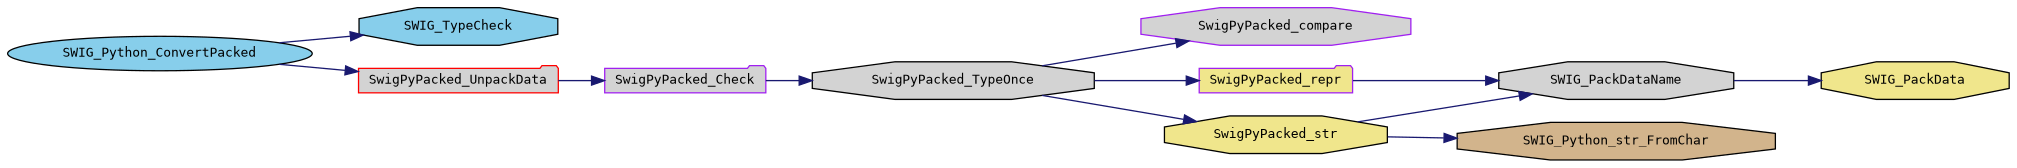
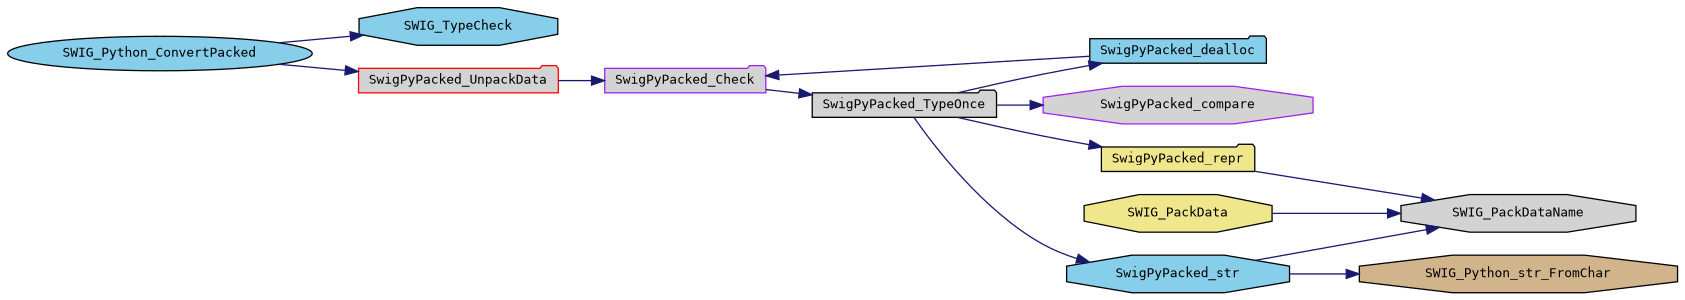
none -> (1178, 51)
(953, 81) -> (904, 105)
(1276, 81) -> (1178, 159)
(1771, 81) -> (1330, 213)
(1276, 135) -> (1178, 274)
